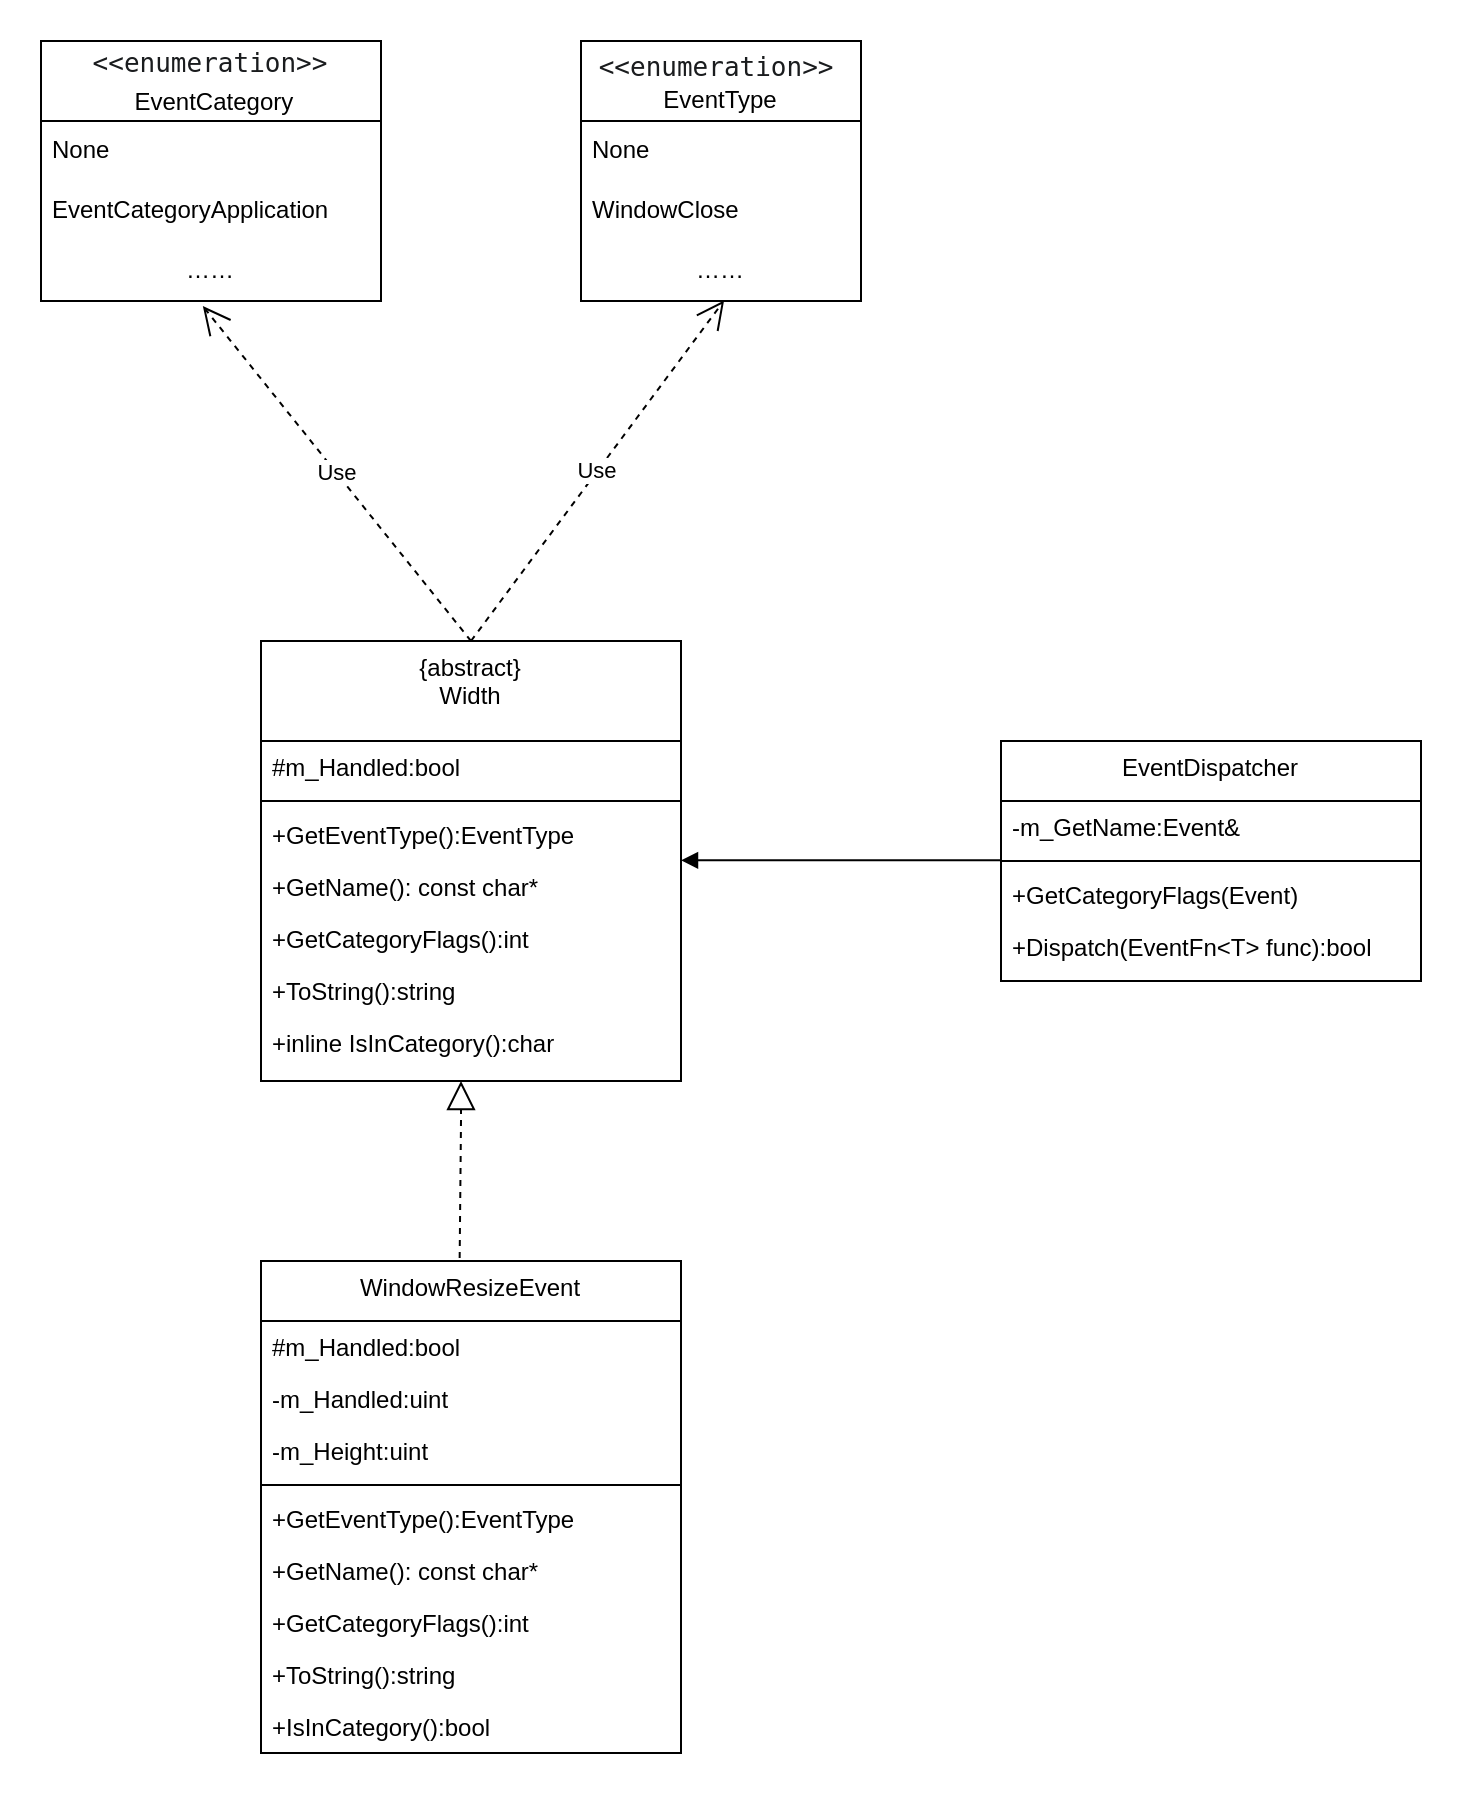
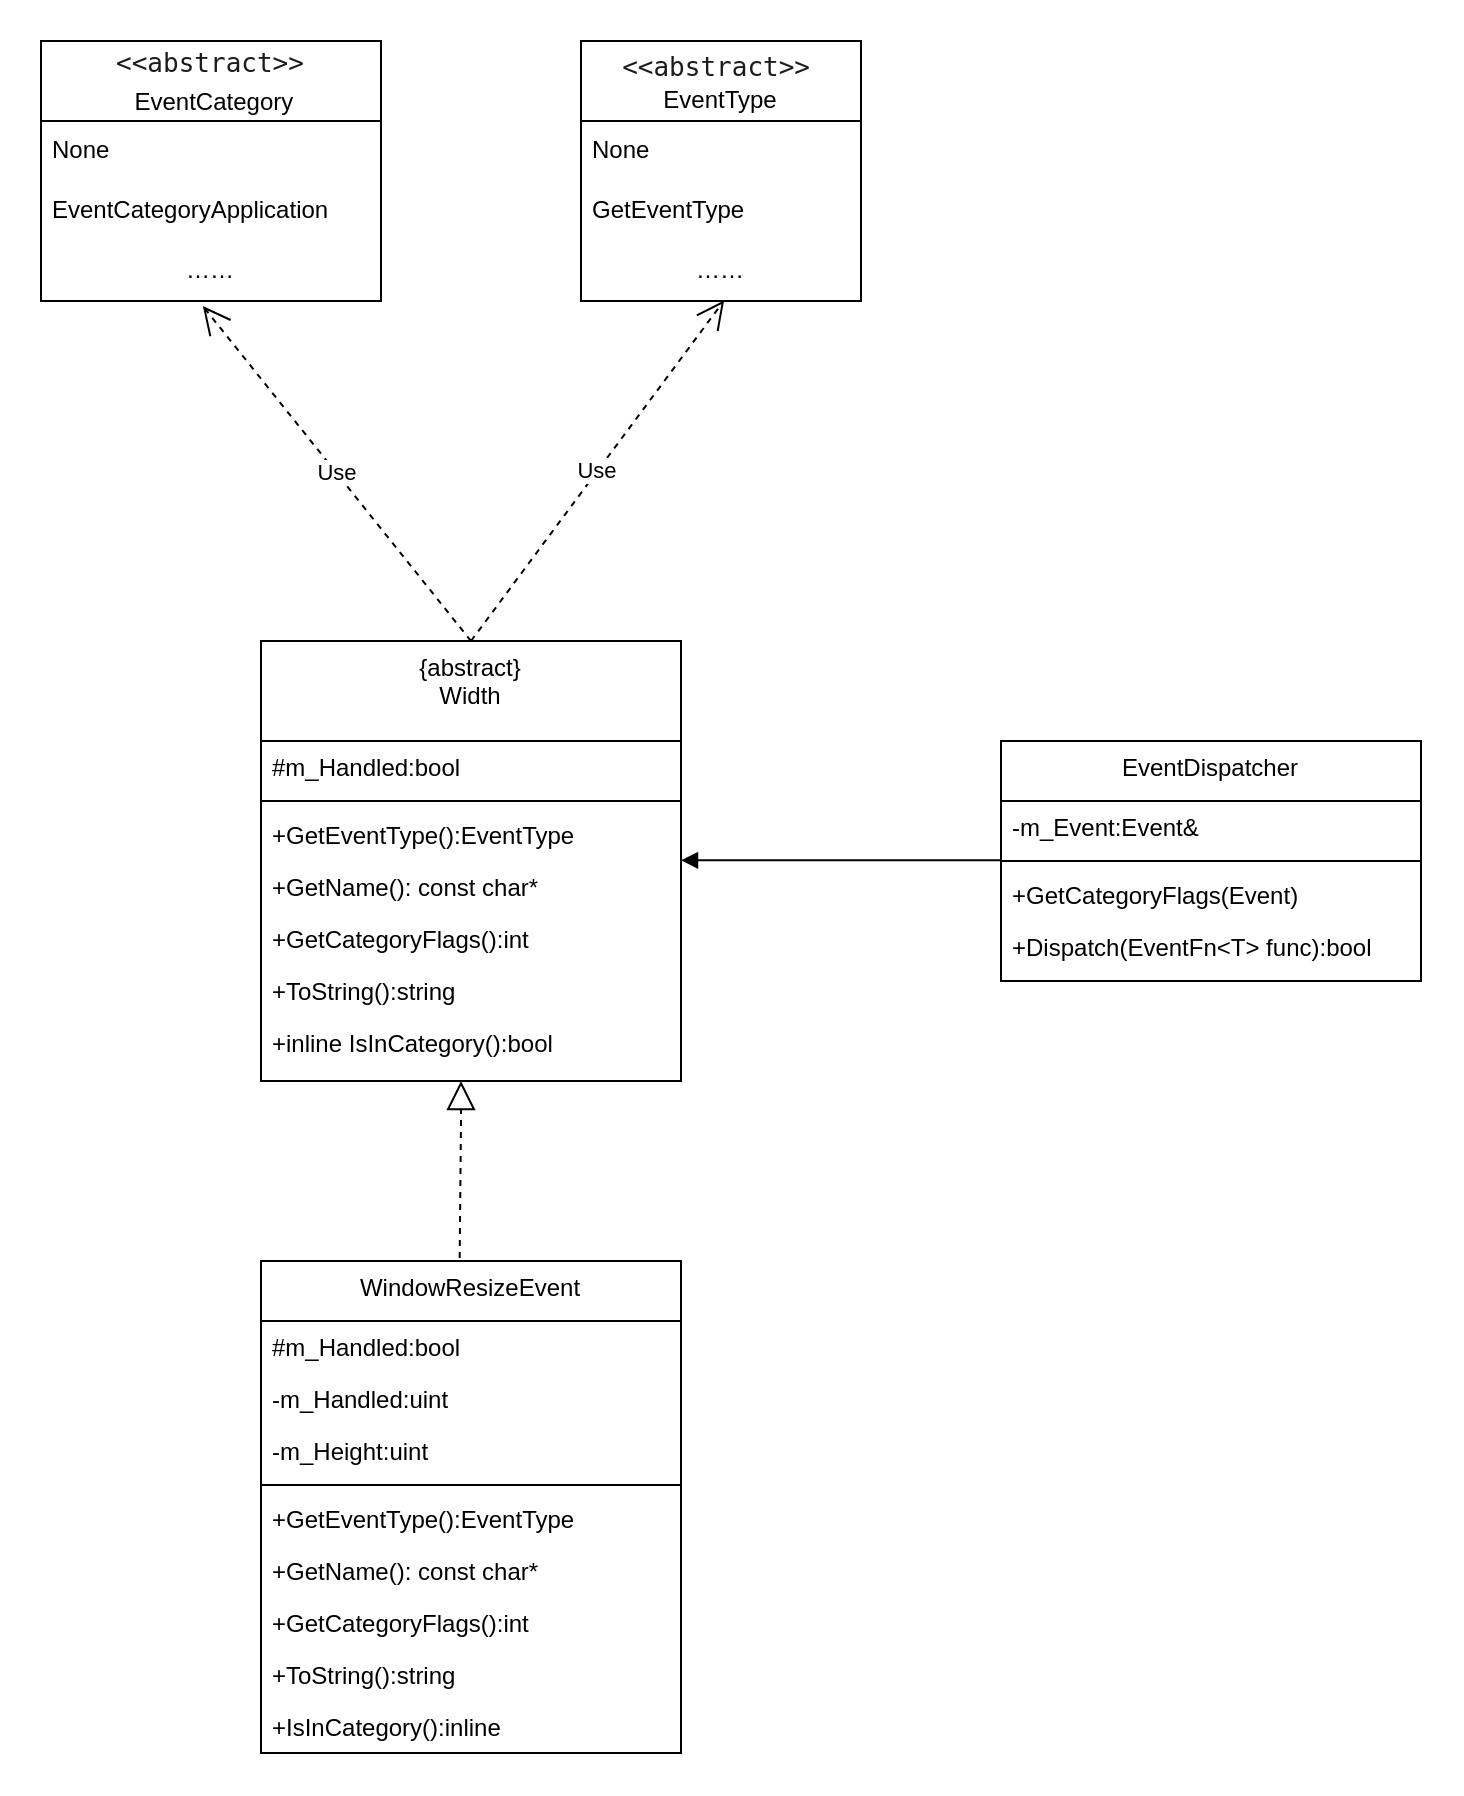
(211, 81) -> (211, 81)
(721, 81) -> (721, 81)
(661, 211) -> (674, 211)
(1123, 828) -> (1110, 828)
(438, 1044) -> (435, 1044)
(400, 1728) -> (407, 1728)
